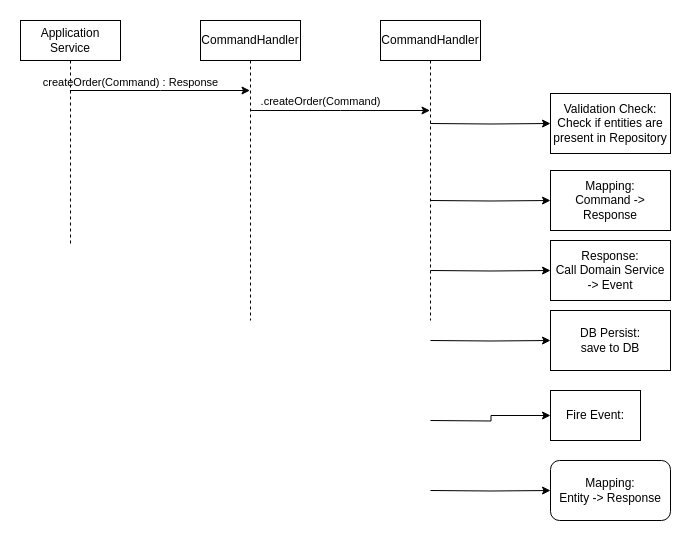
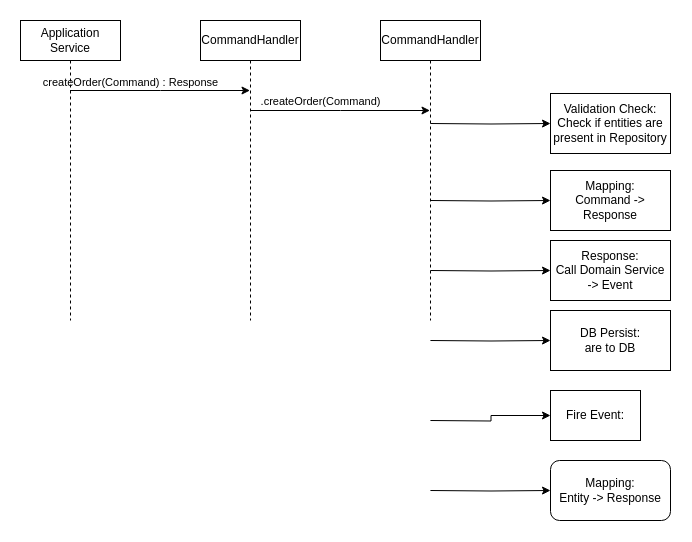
(71, 133) -> (71, 171)
(611, 341) -> (611, 341)
